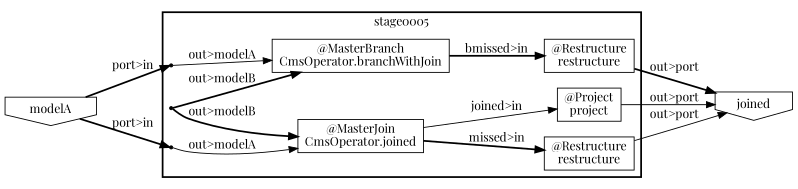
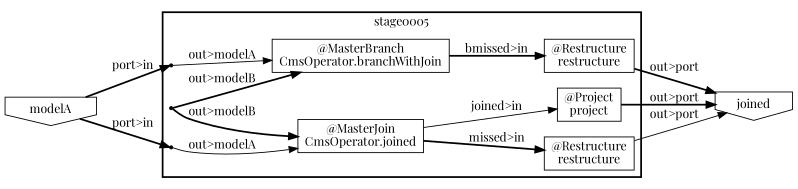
(664, 105) -> (664, 105)
